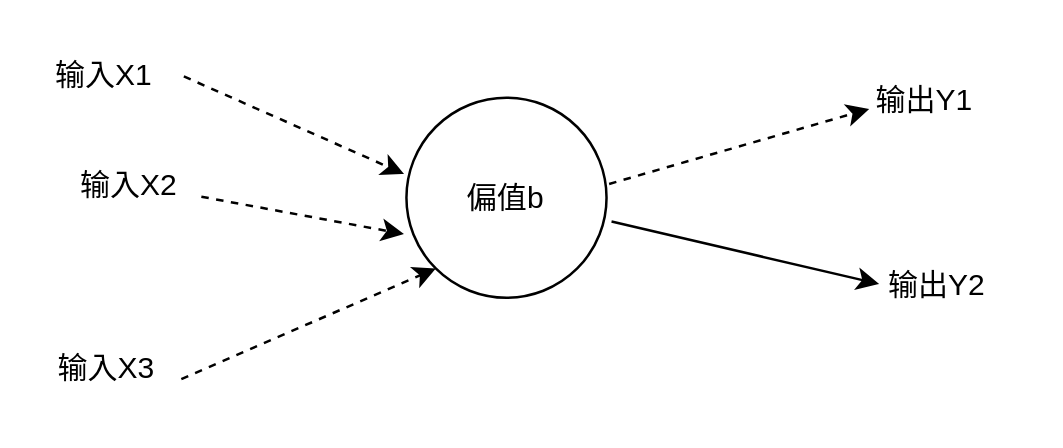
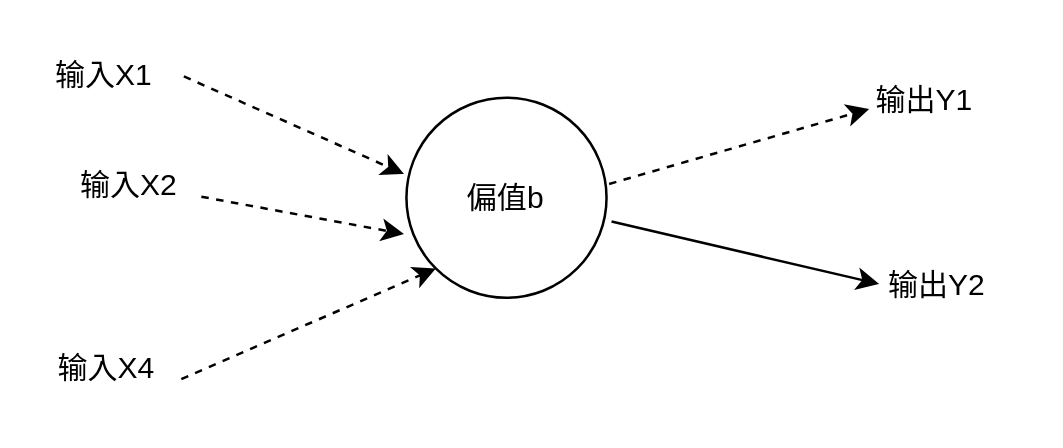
(106, 369) -> (106, 369)
